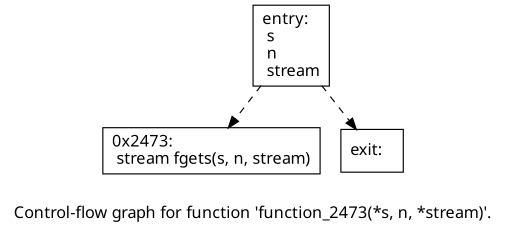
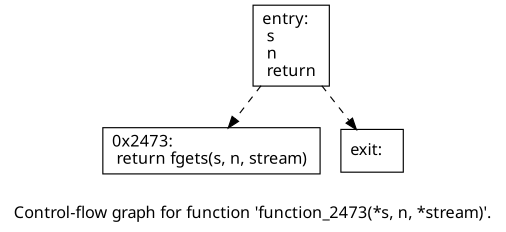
(291, 71) -> (289, 71)
(211, 159) -> (210, 159)
